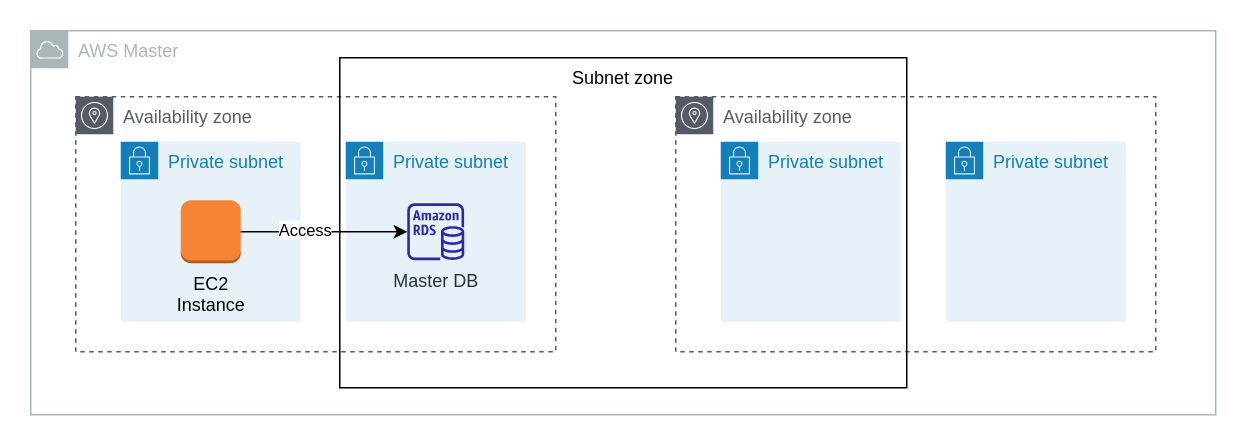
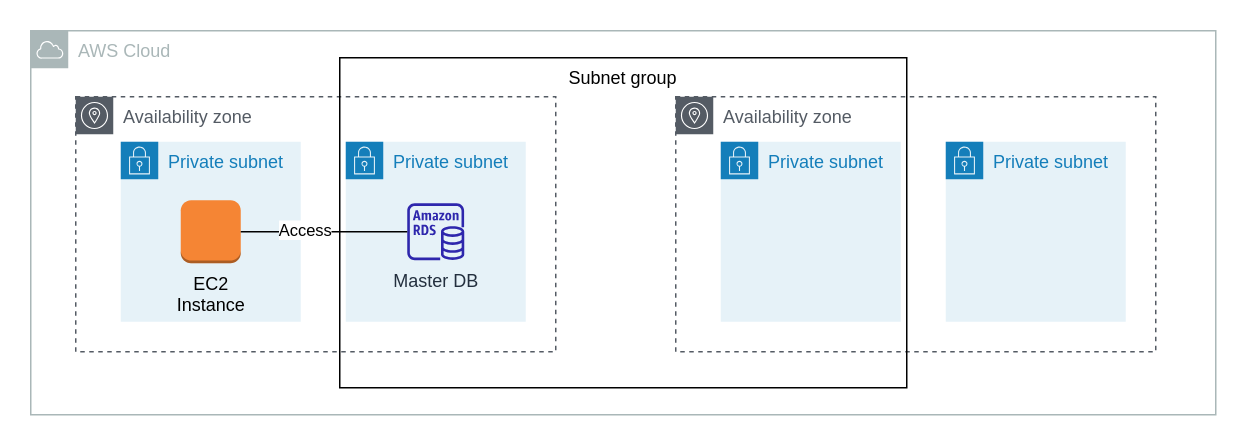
(127, 52) -> (119, 52)
(623, 79) -> (623, 79)
(396, 232) -> (400, 232)
